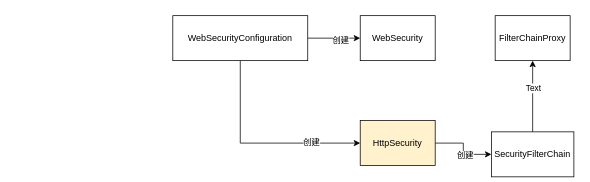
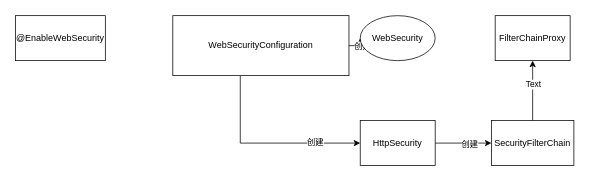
none -> (60, 38)
(240, 38) -> (261, 45)
(398, 38) -> (398, 38)
(398, 143) -> (398, 143)
(533, 154) -> (533, 143)
